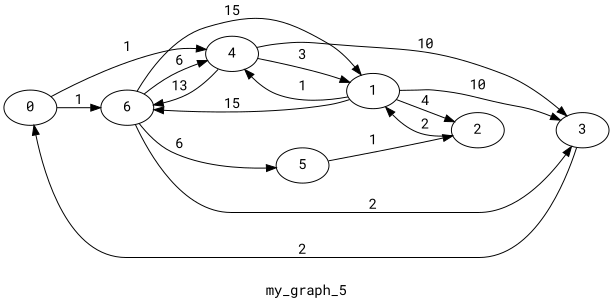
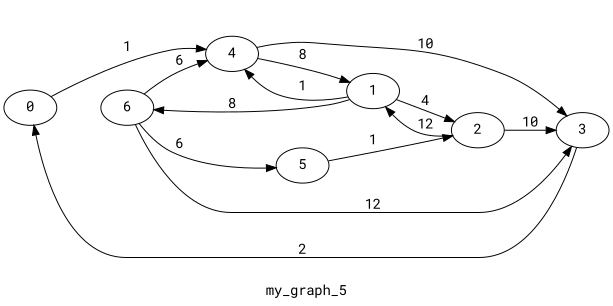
(239, 20) -> none
(303, 55) -> (303, 55)
(193, 91) -> none
(476, 97) -> (525, 130)
(232, 104) -> (232, 104)
(74, 108) -> none
(425, 125) -> (425, 125)
(373, 205) -> (373, 205)
